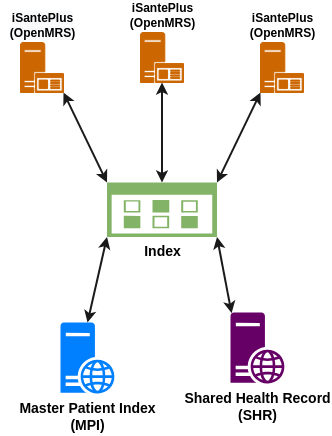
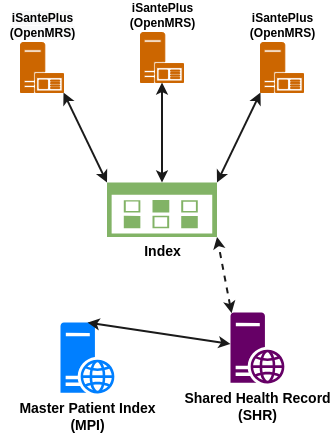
(224, 273) -> (224, 273)
(97, 280) -> (159, 333)
